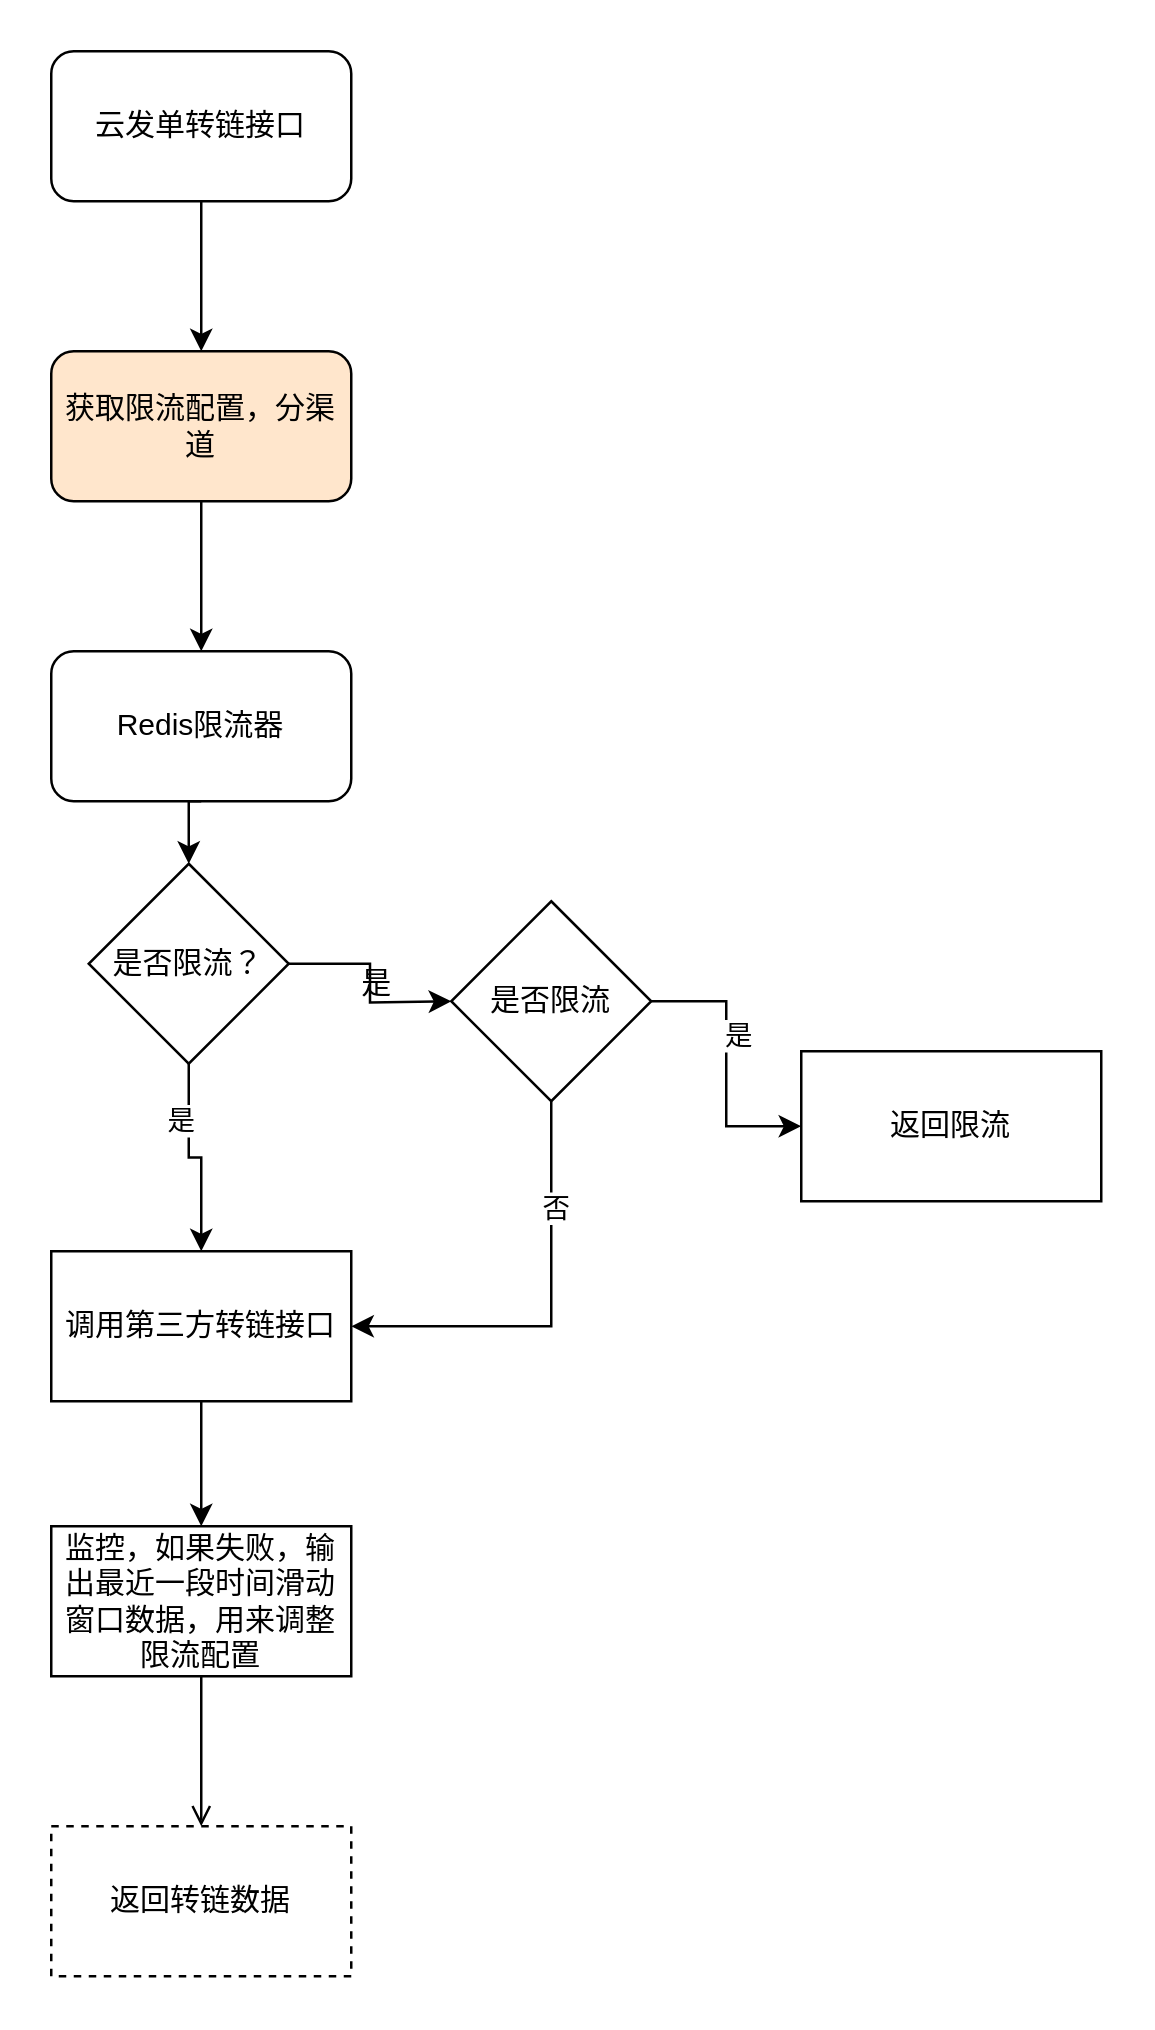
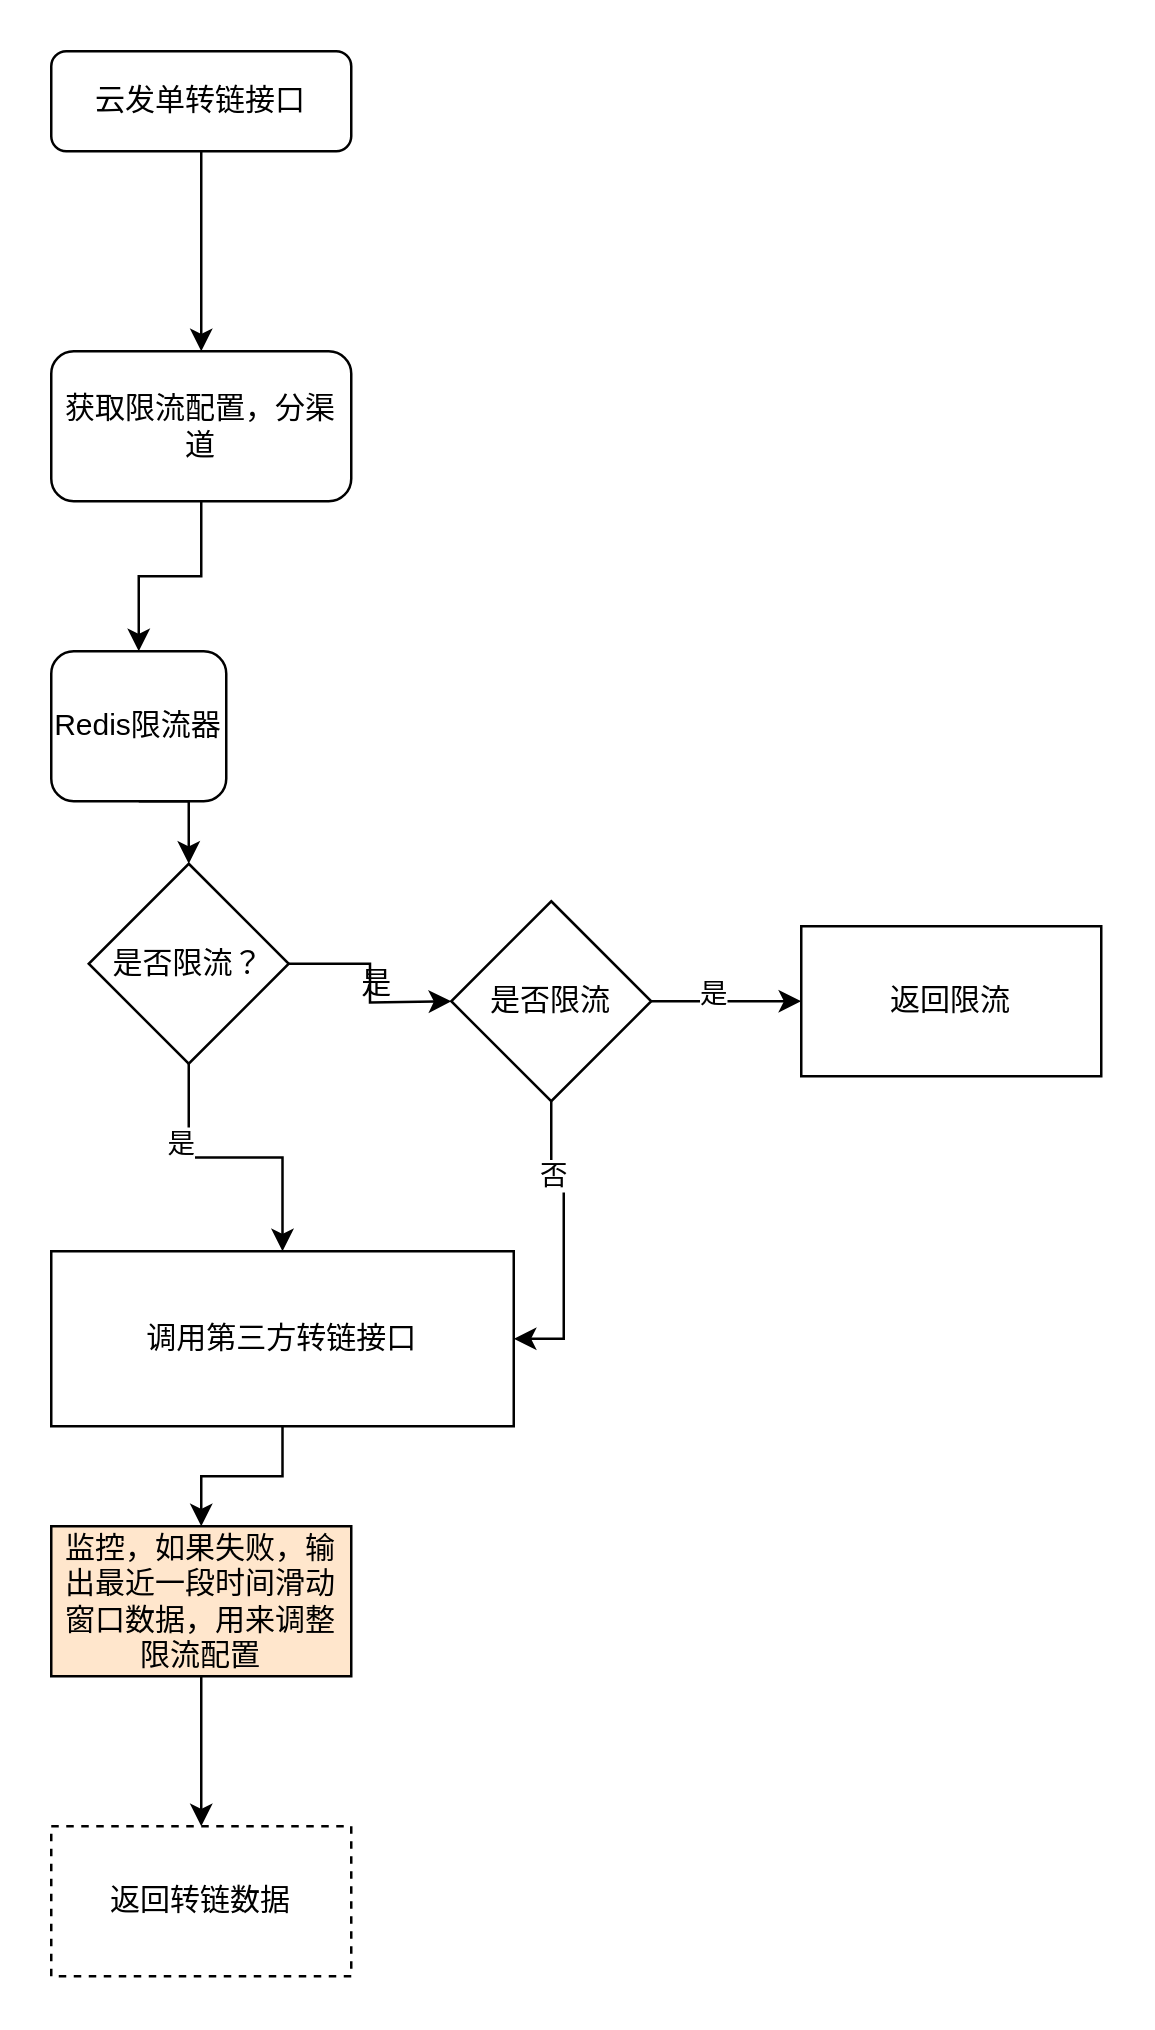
(201, 126) -> (201, 101)
(201, 426) -> (201, 426)
(201, 726) -> (139, 726)
(951, 1126) -> (951, 1001)
(201, 1326) -> (283, 1339)
(201, 1601) -> (201, 1601)
(201, 1812) -> (201, 1808)
